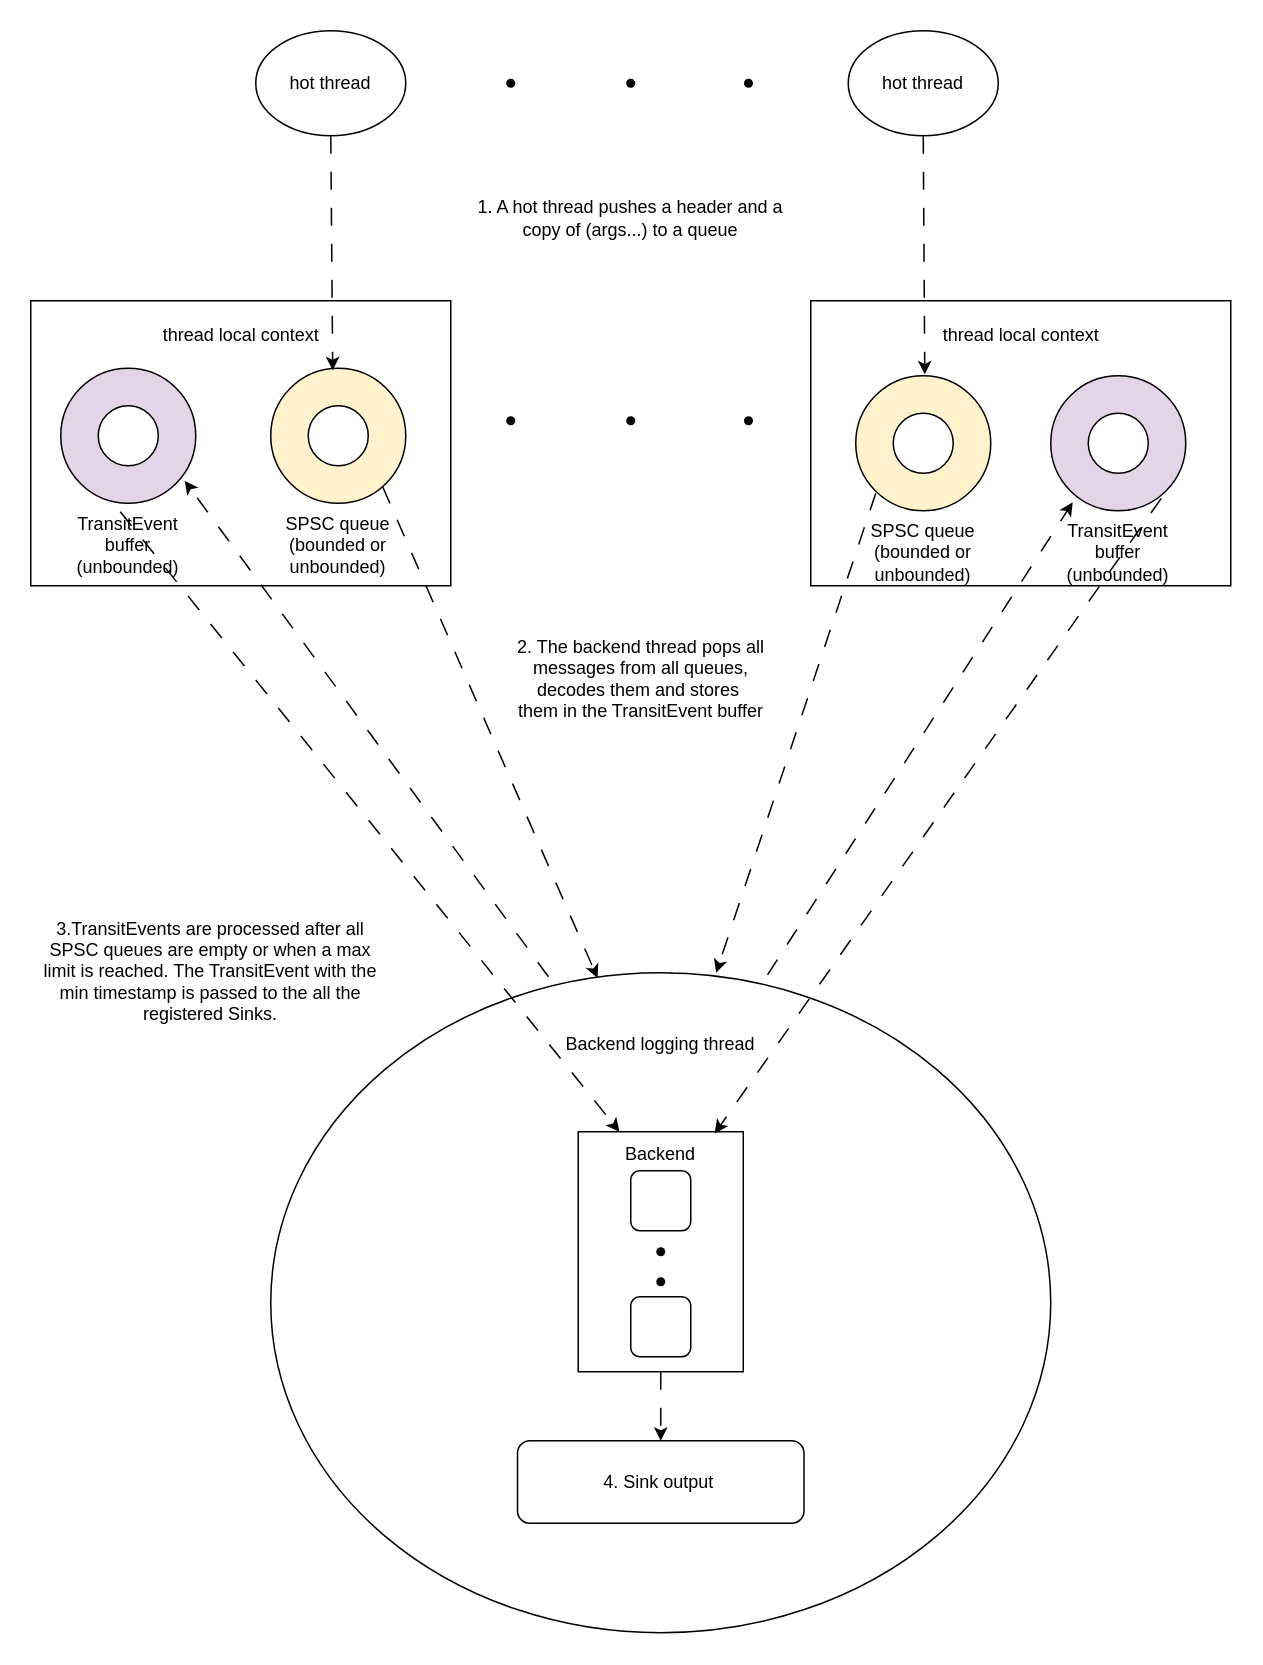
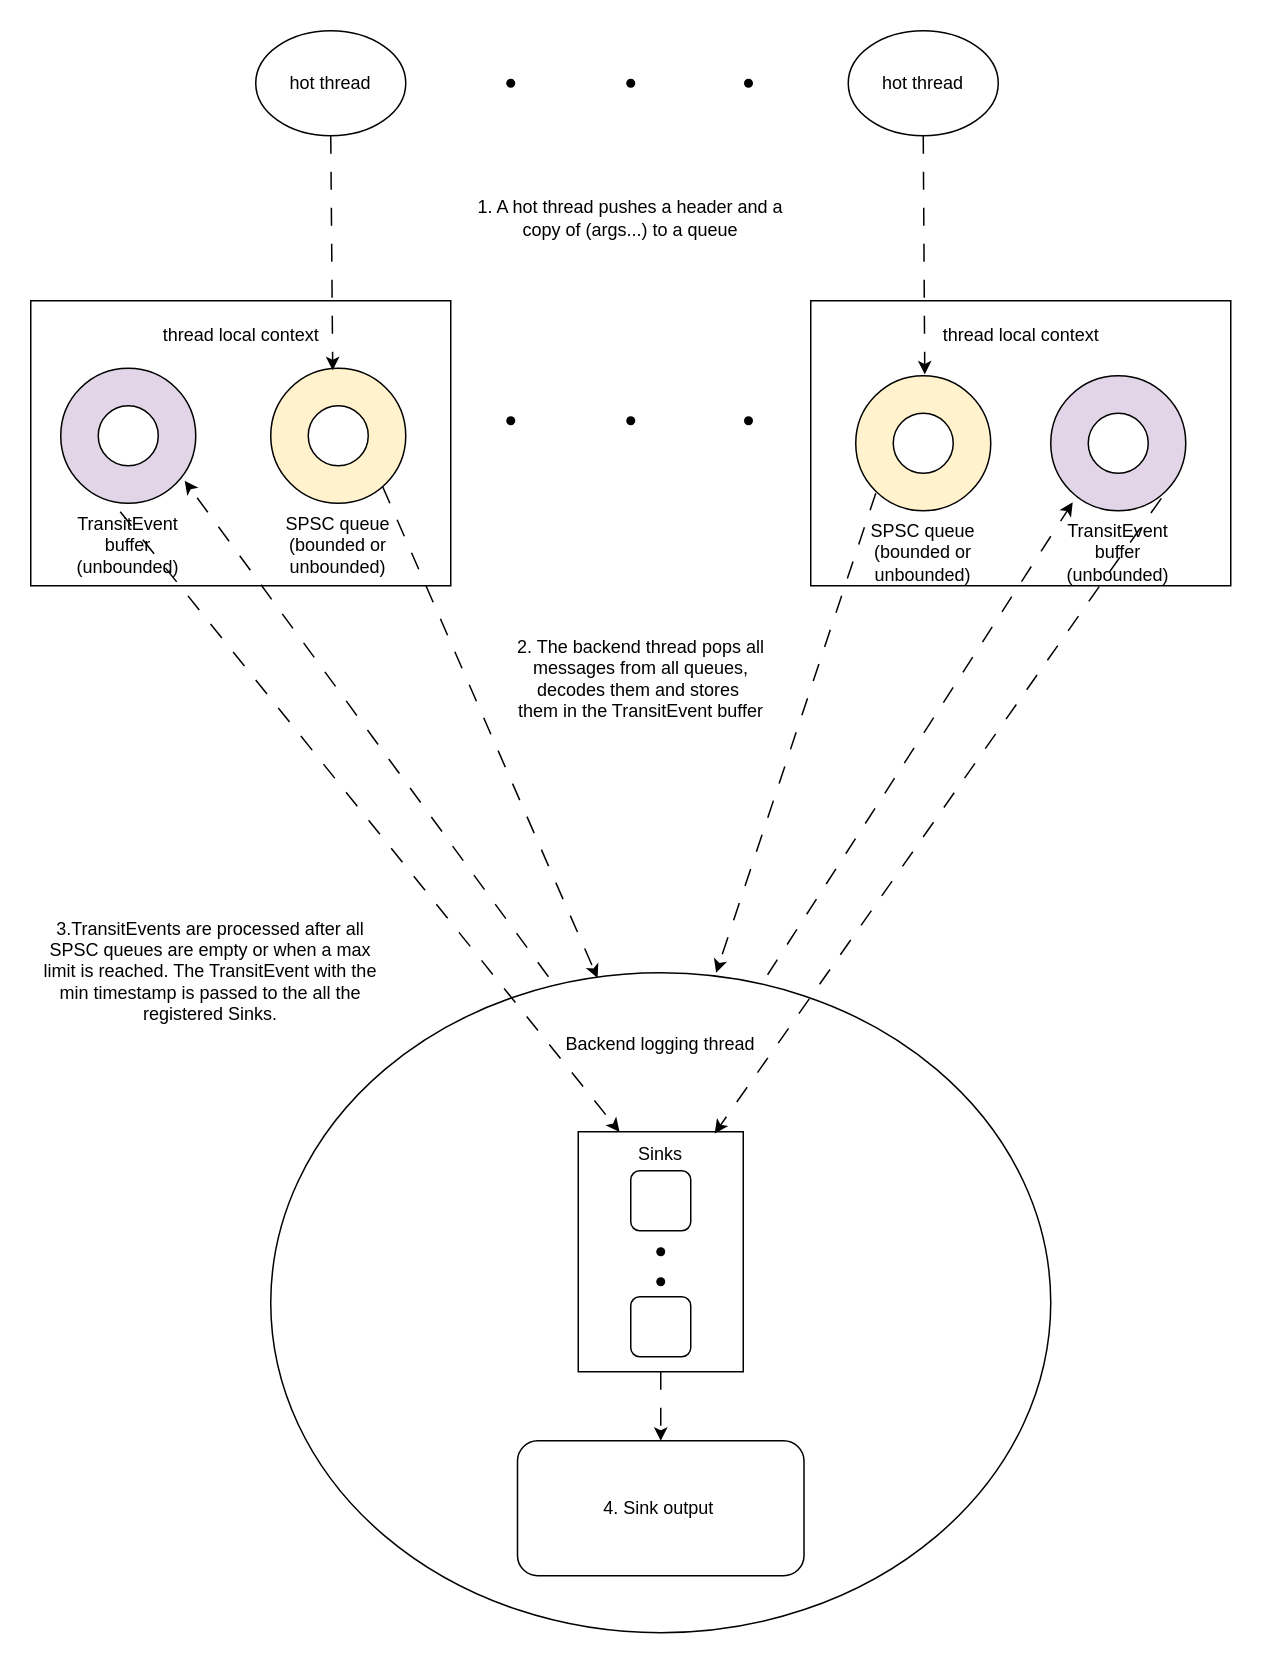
(661, 1154) -> (661, 1154)
(661, 1482) -> (661, 1508)
